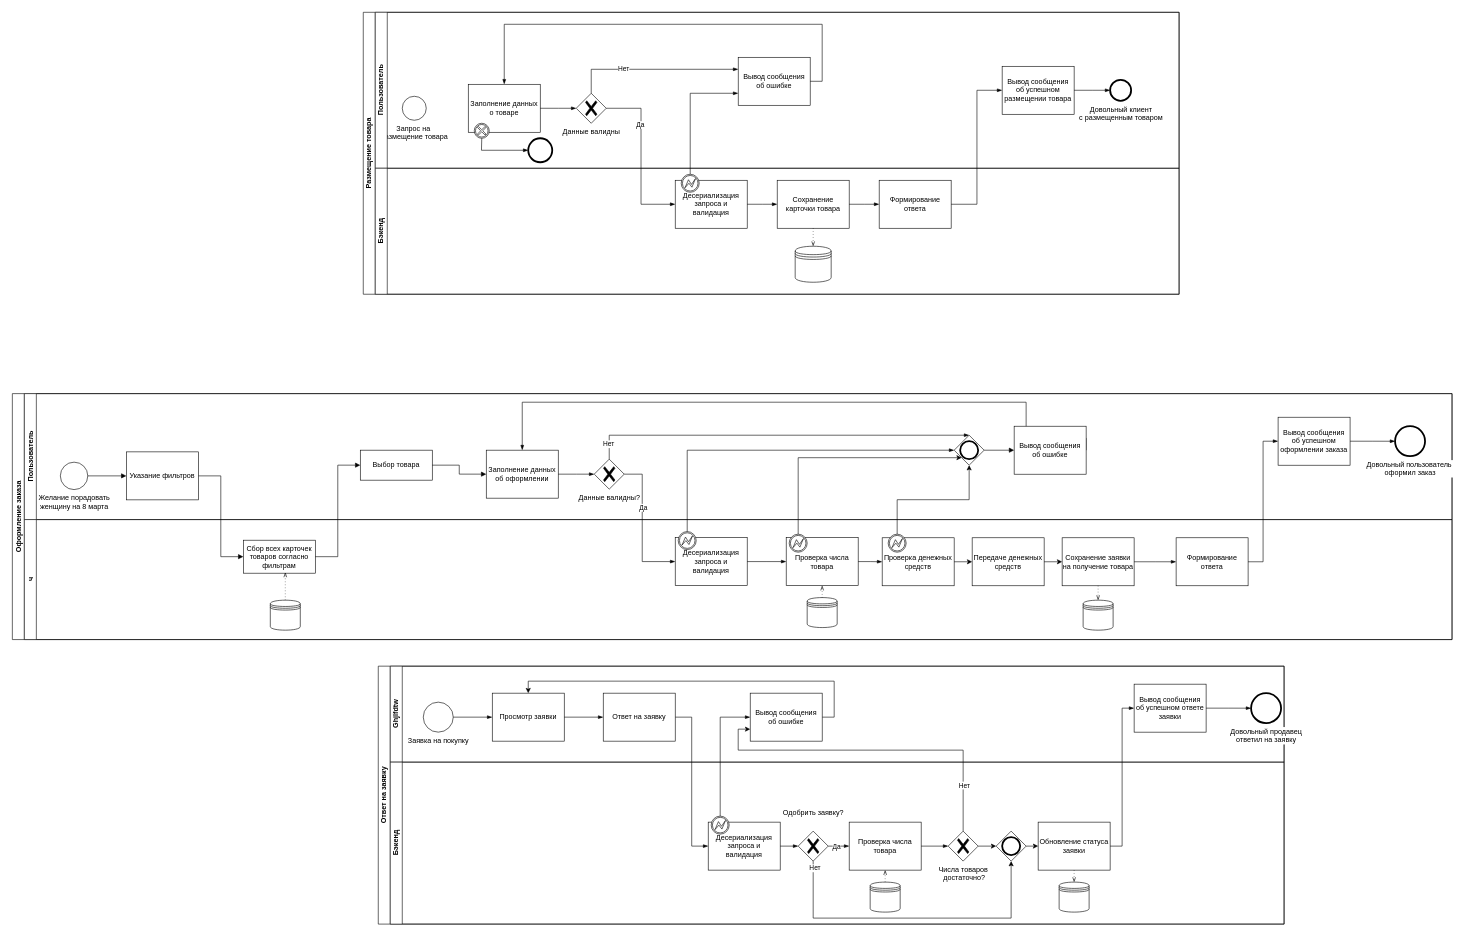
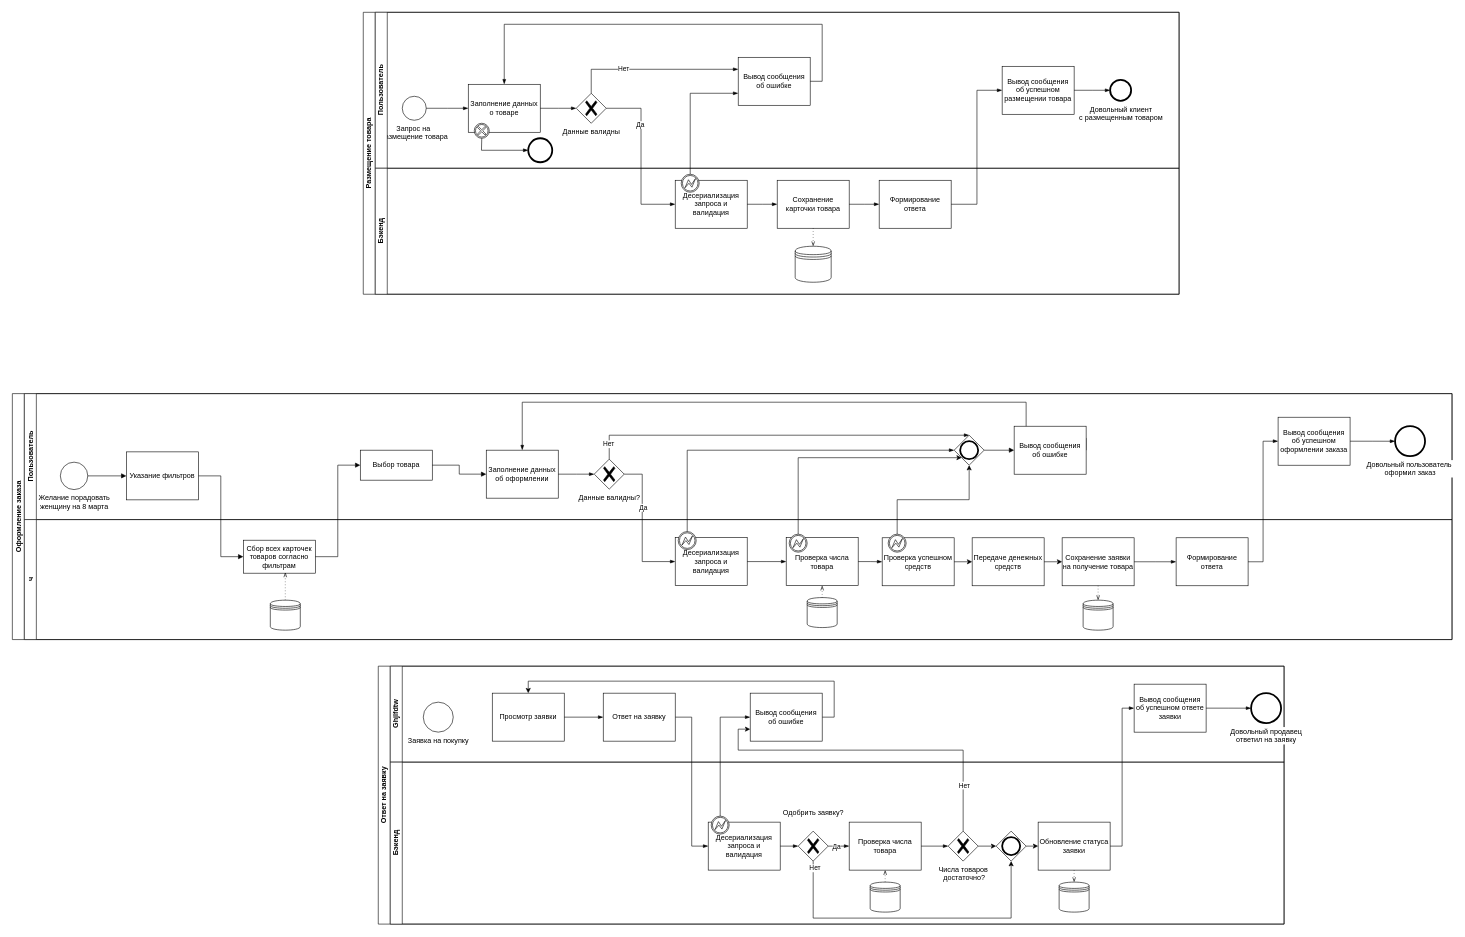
none -> (462, 108)
(918, 562) -> (918, 562)
(486, 717) -> none
